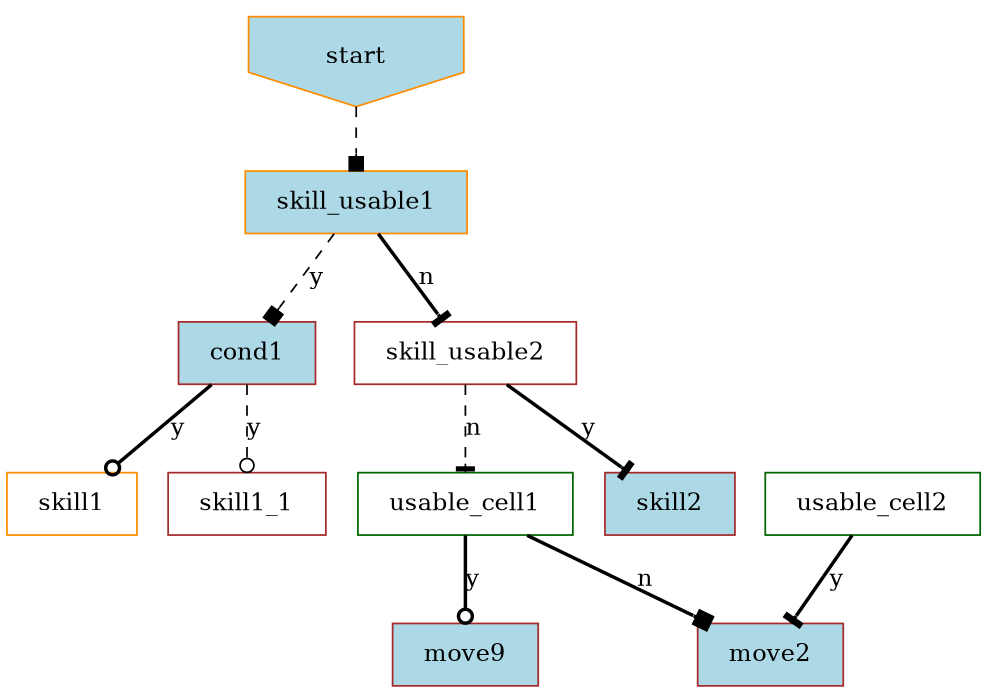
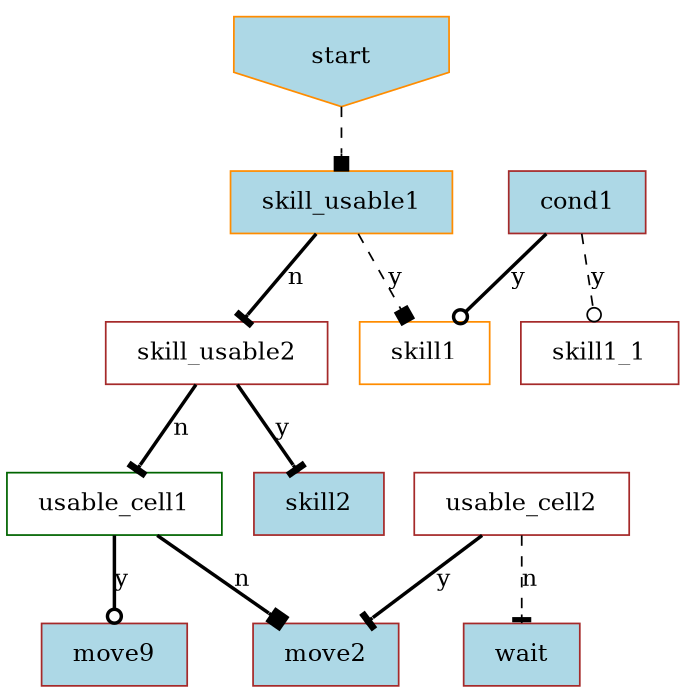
(307, 271) -> (379, 270)
(465, 424) -> (168, 425)
(873, 504) -> (522, 504)
none -> (522, 655)
